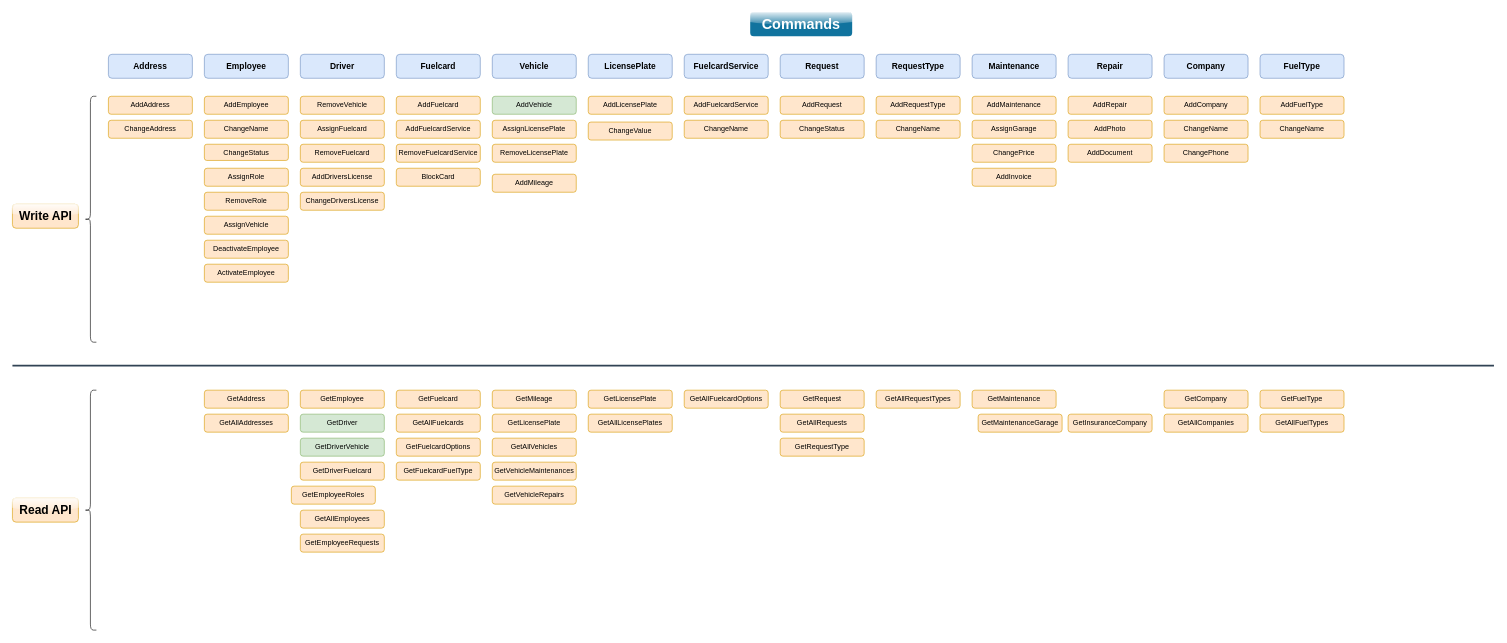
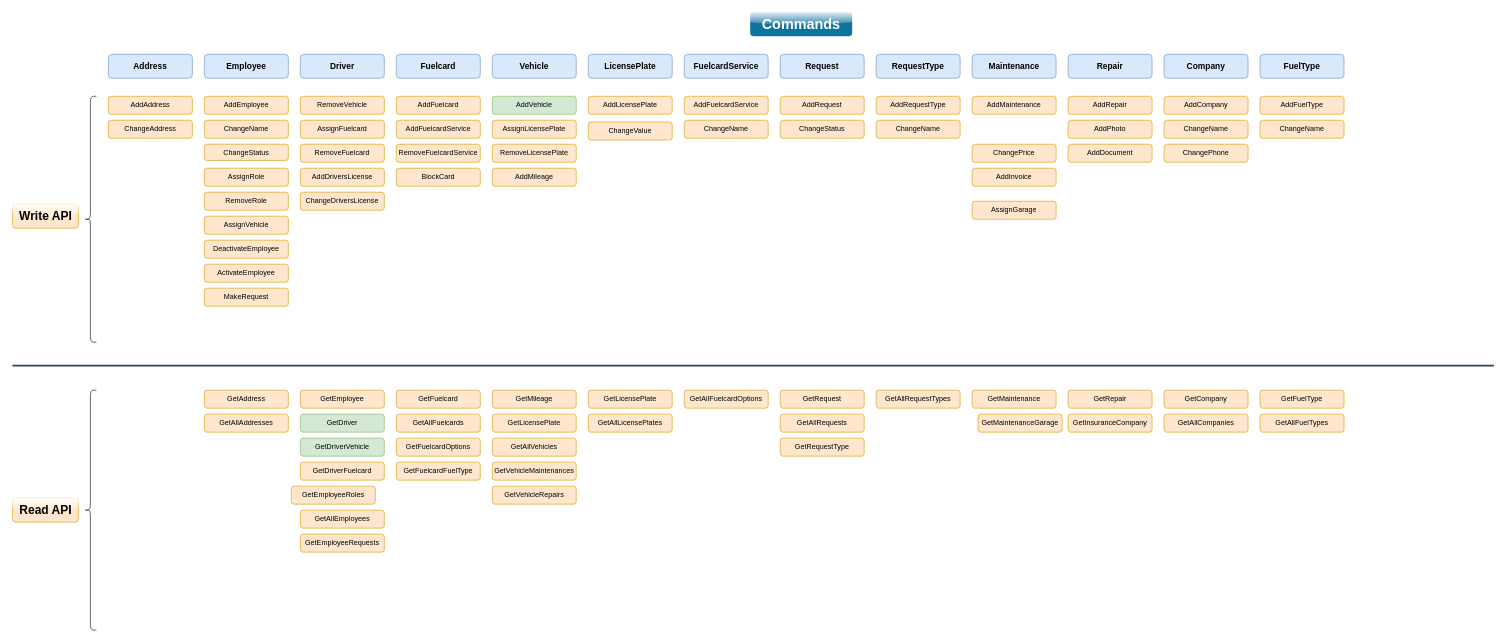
(1014, 129) -> (1014, 210)
(534, 183) -> (534, 177)
none -> (246, 297)
none -> (1110, 399)
